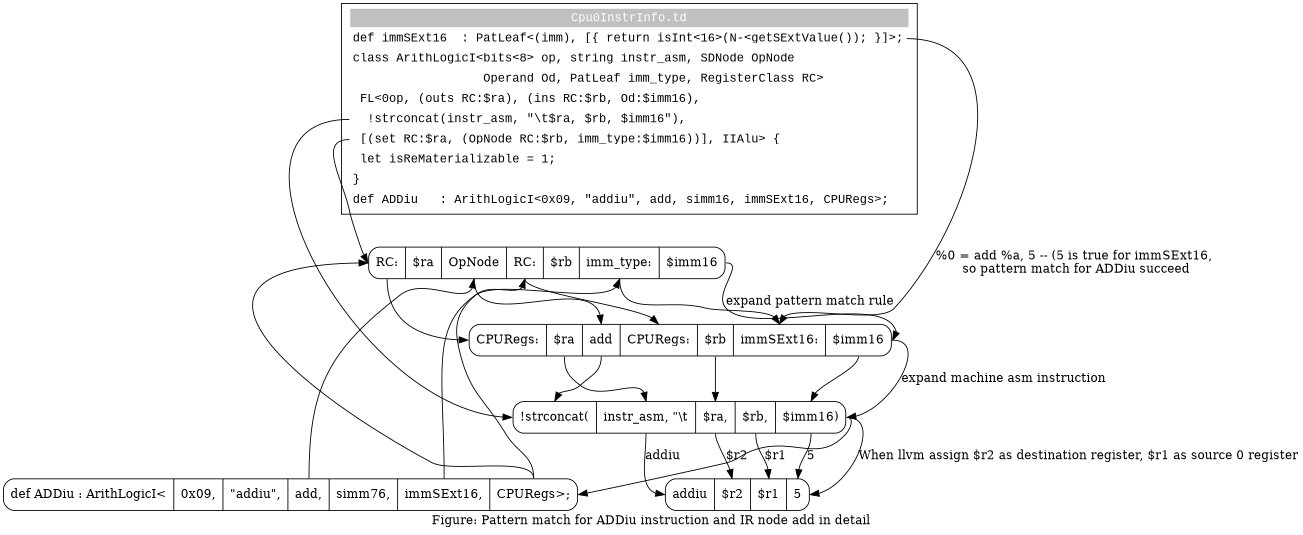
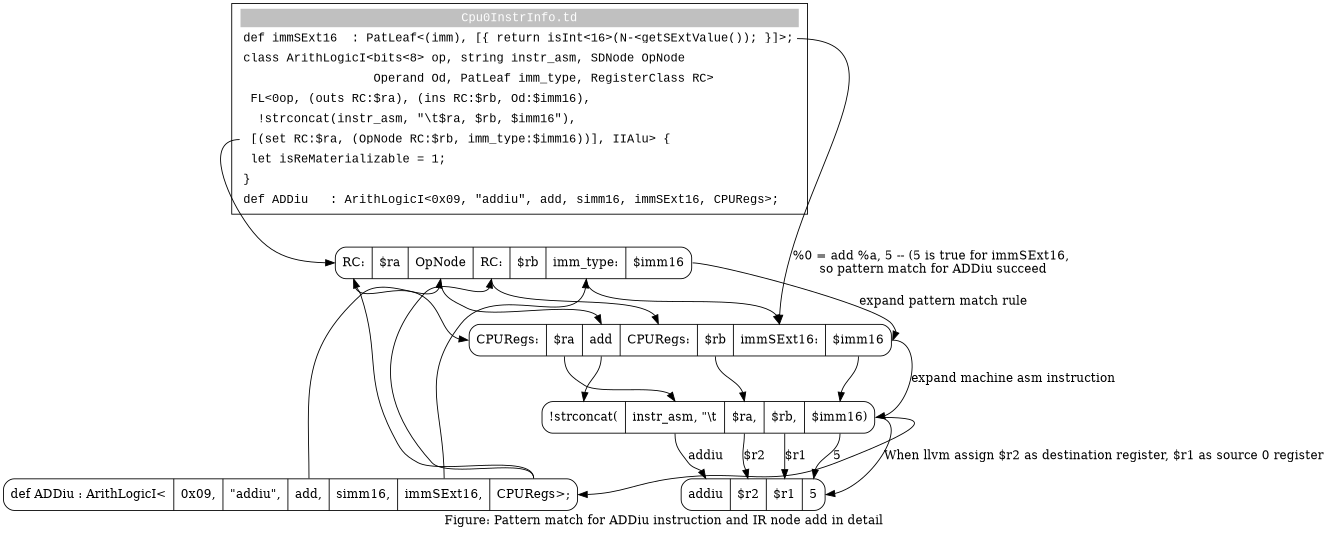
(333, 292) -> none
(363, 494) -> (363, 494)
